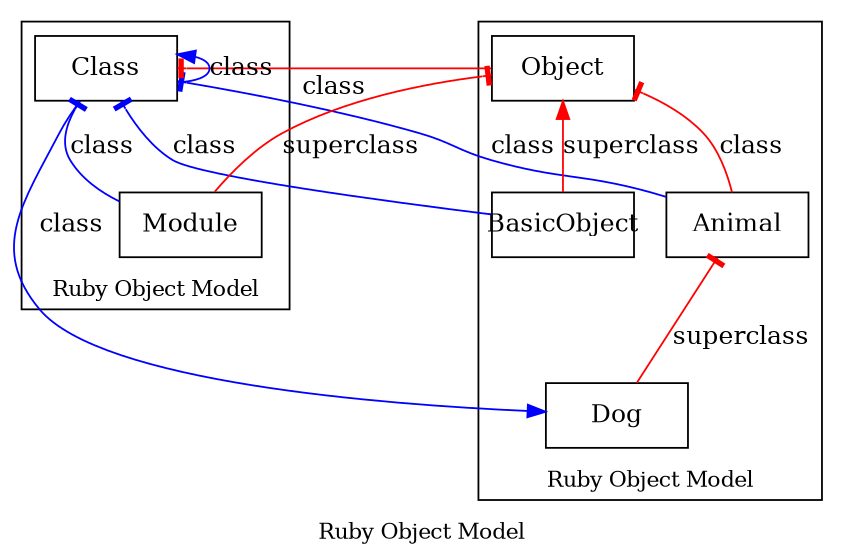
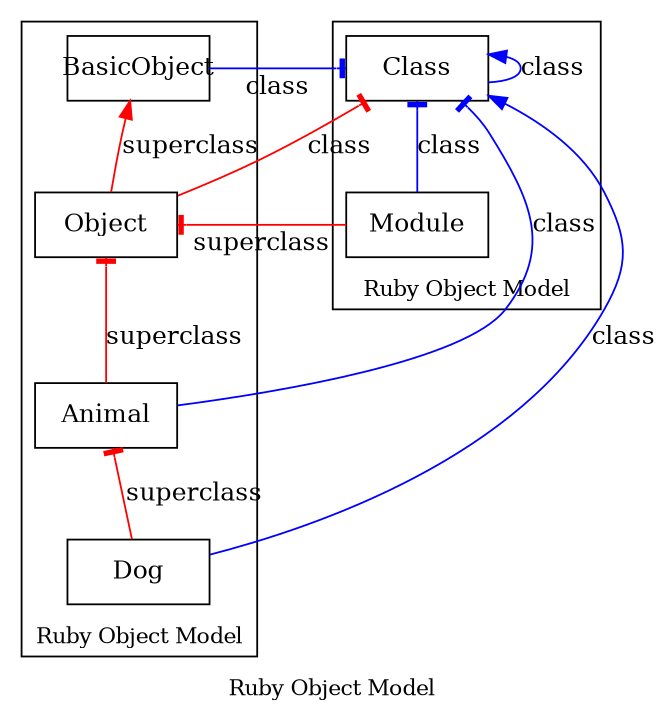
(752, 147) -> (174, 337)
(563, 156) -> (118, 155)
(163, 367) -> (536, 393)
